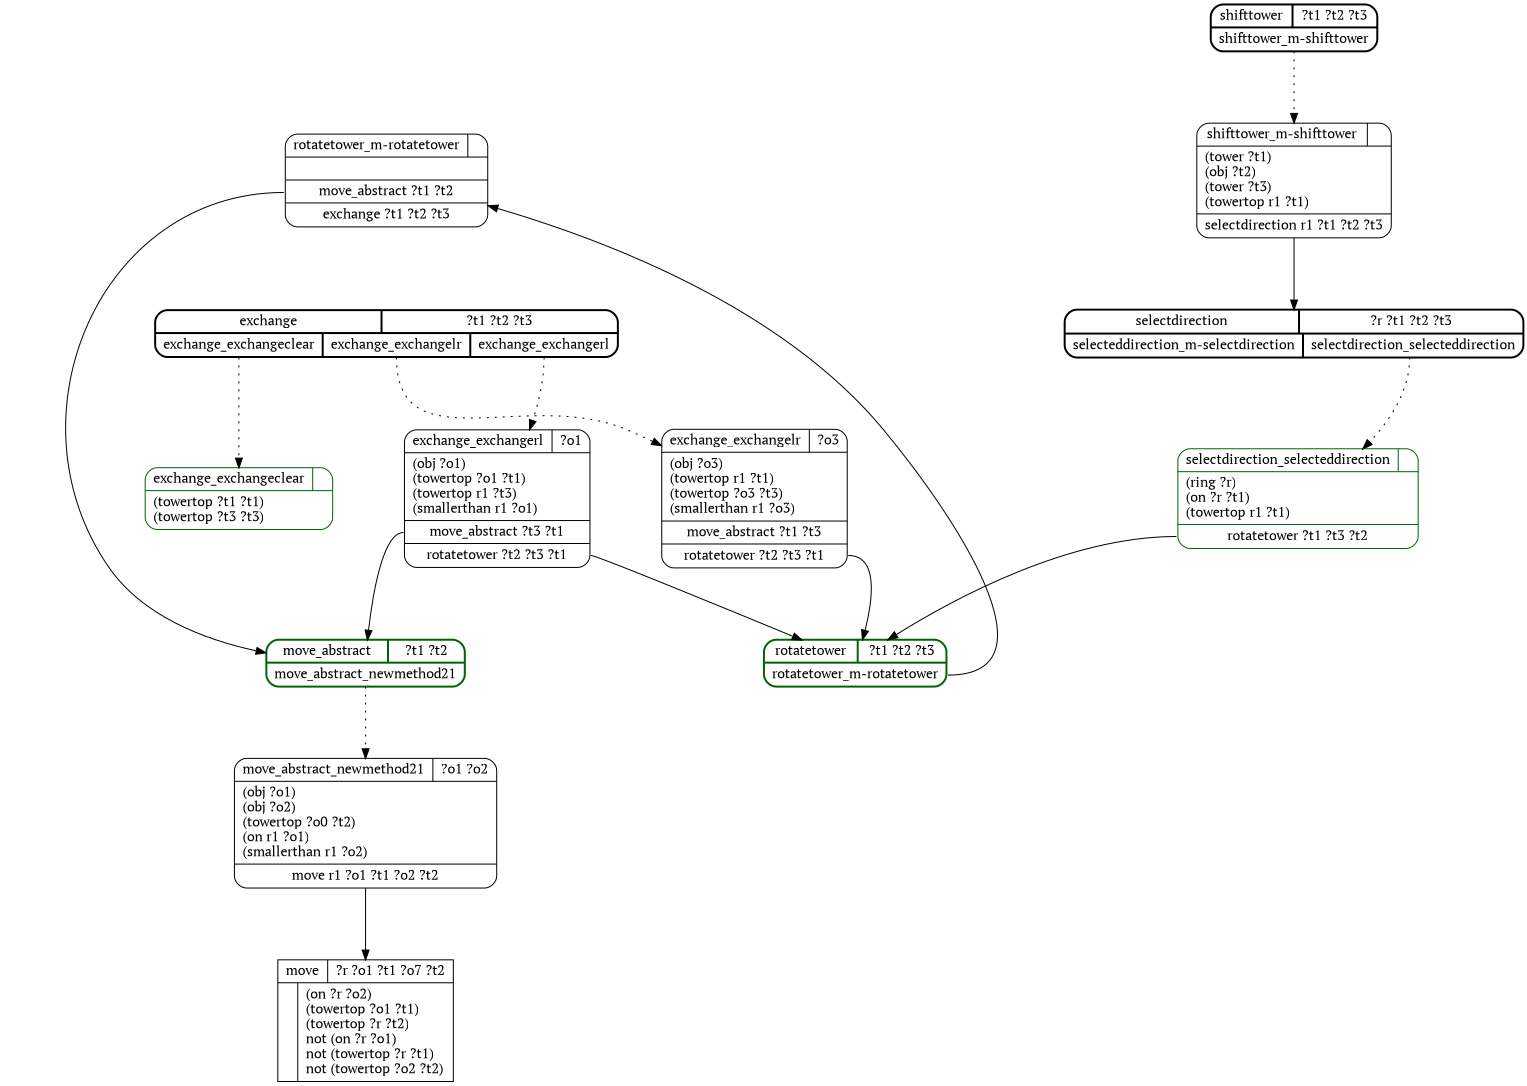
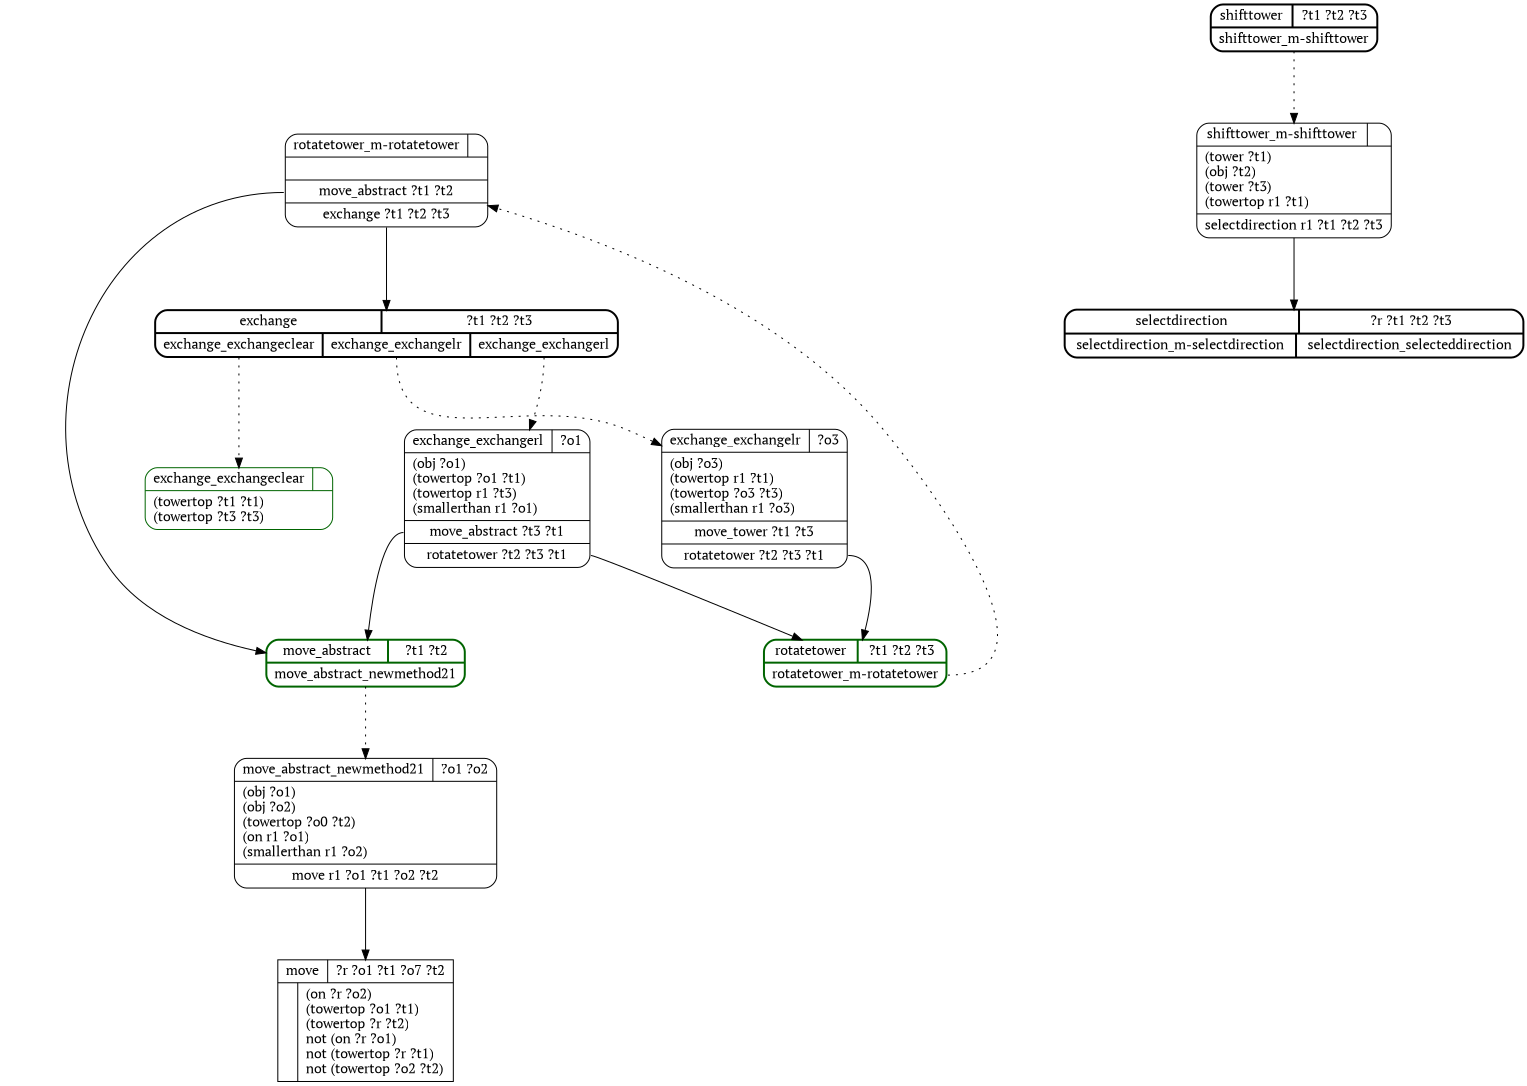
none -> (387, 264)
(1184, 345) -> (1180, 345)
(834, 379) -> (834, 379)
(1298, 499) -> none
(754, 532) -> (754, 532)
